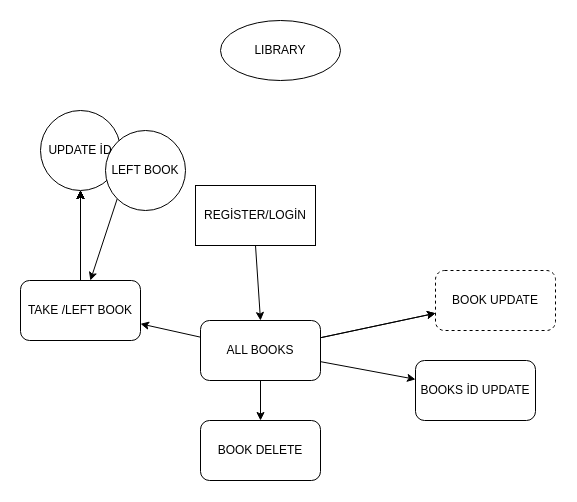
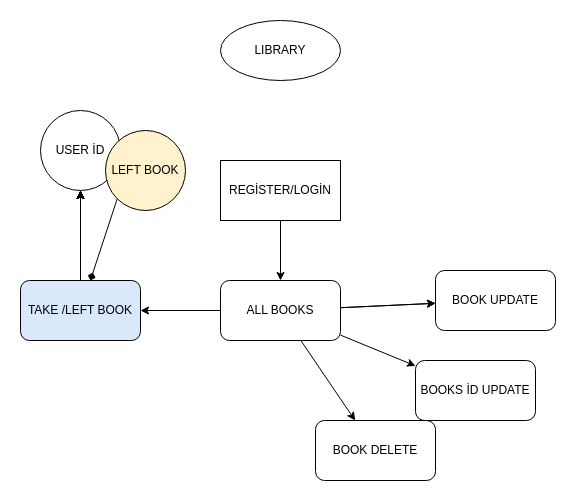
(81, 151) -> (81, 151)
(146, 171) -> (146, 171)
(256, 216) -> (281, 191)
(93, 273) -> (93, 272)
(496, 301) -> (496, 301)
(81, 311) -> (81, 311)
(261, 351) -> (281, 311)
(261, 451) -> (376, 451)
